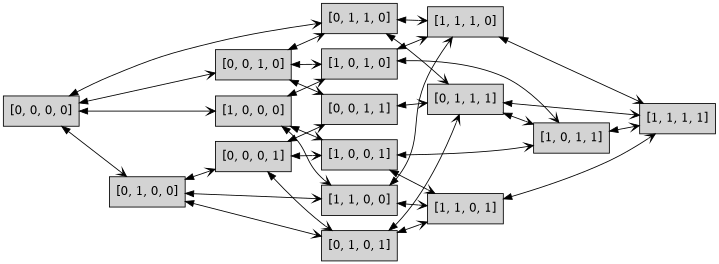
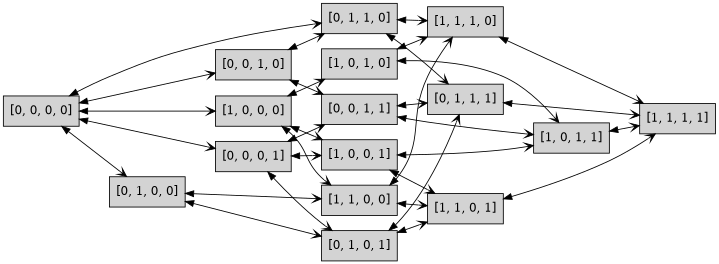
(306, 64) -> none
(518, 119) -> (465, 127)
(200, 174) -> (147, 134)
